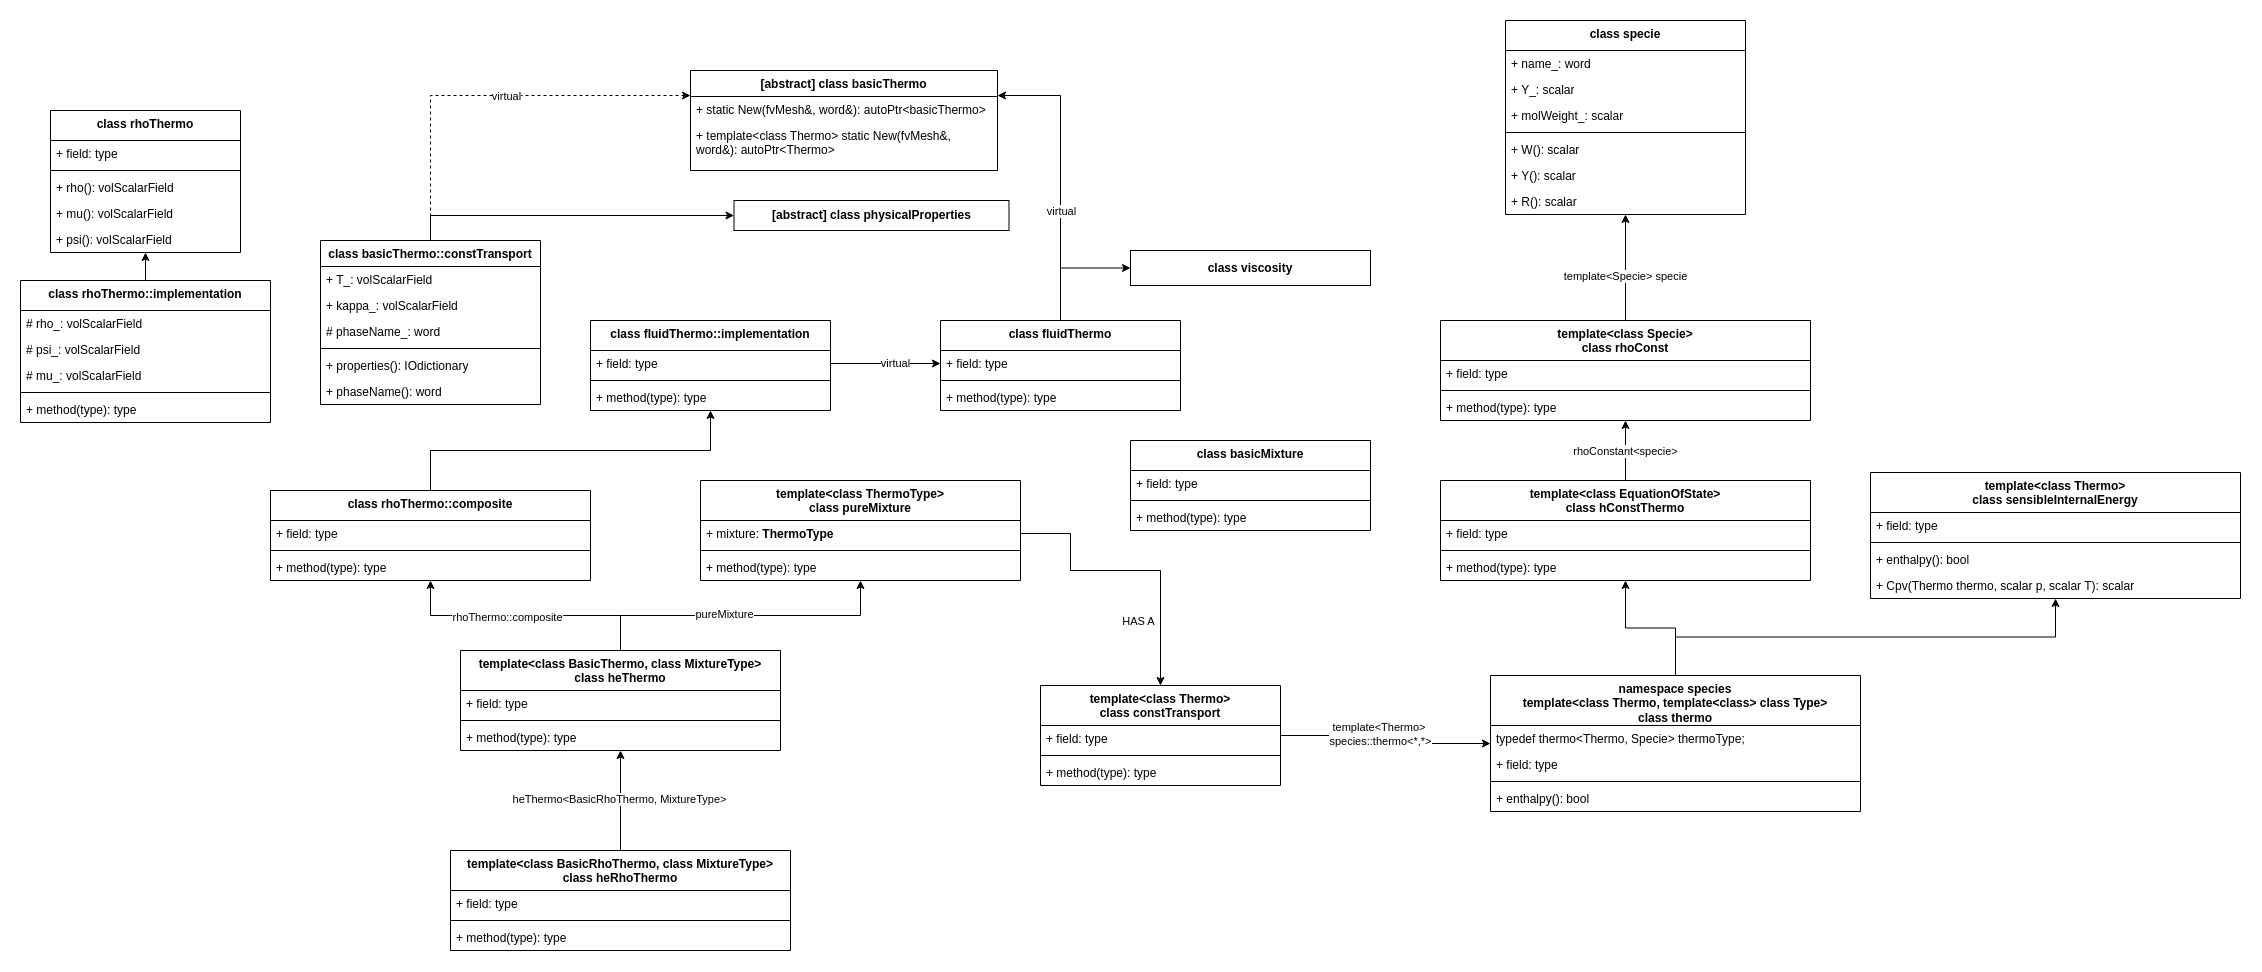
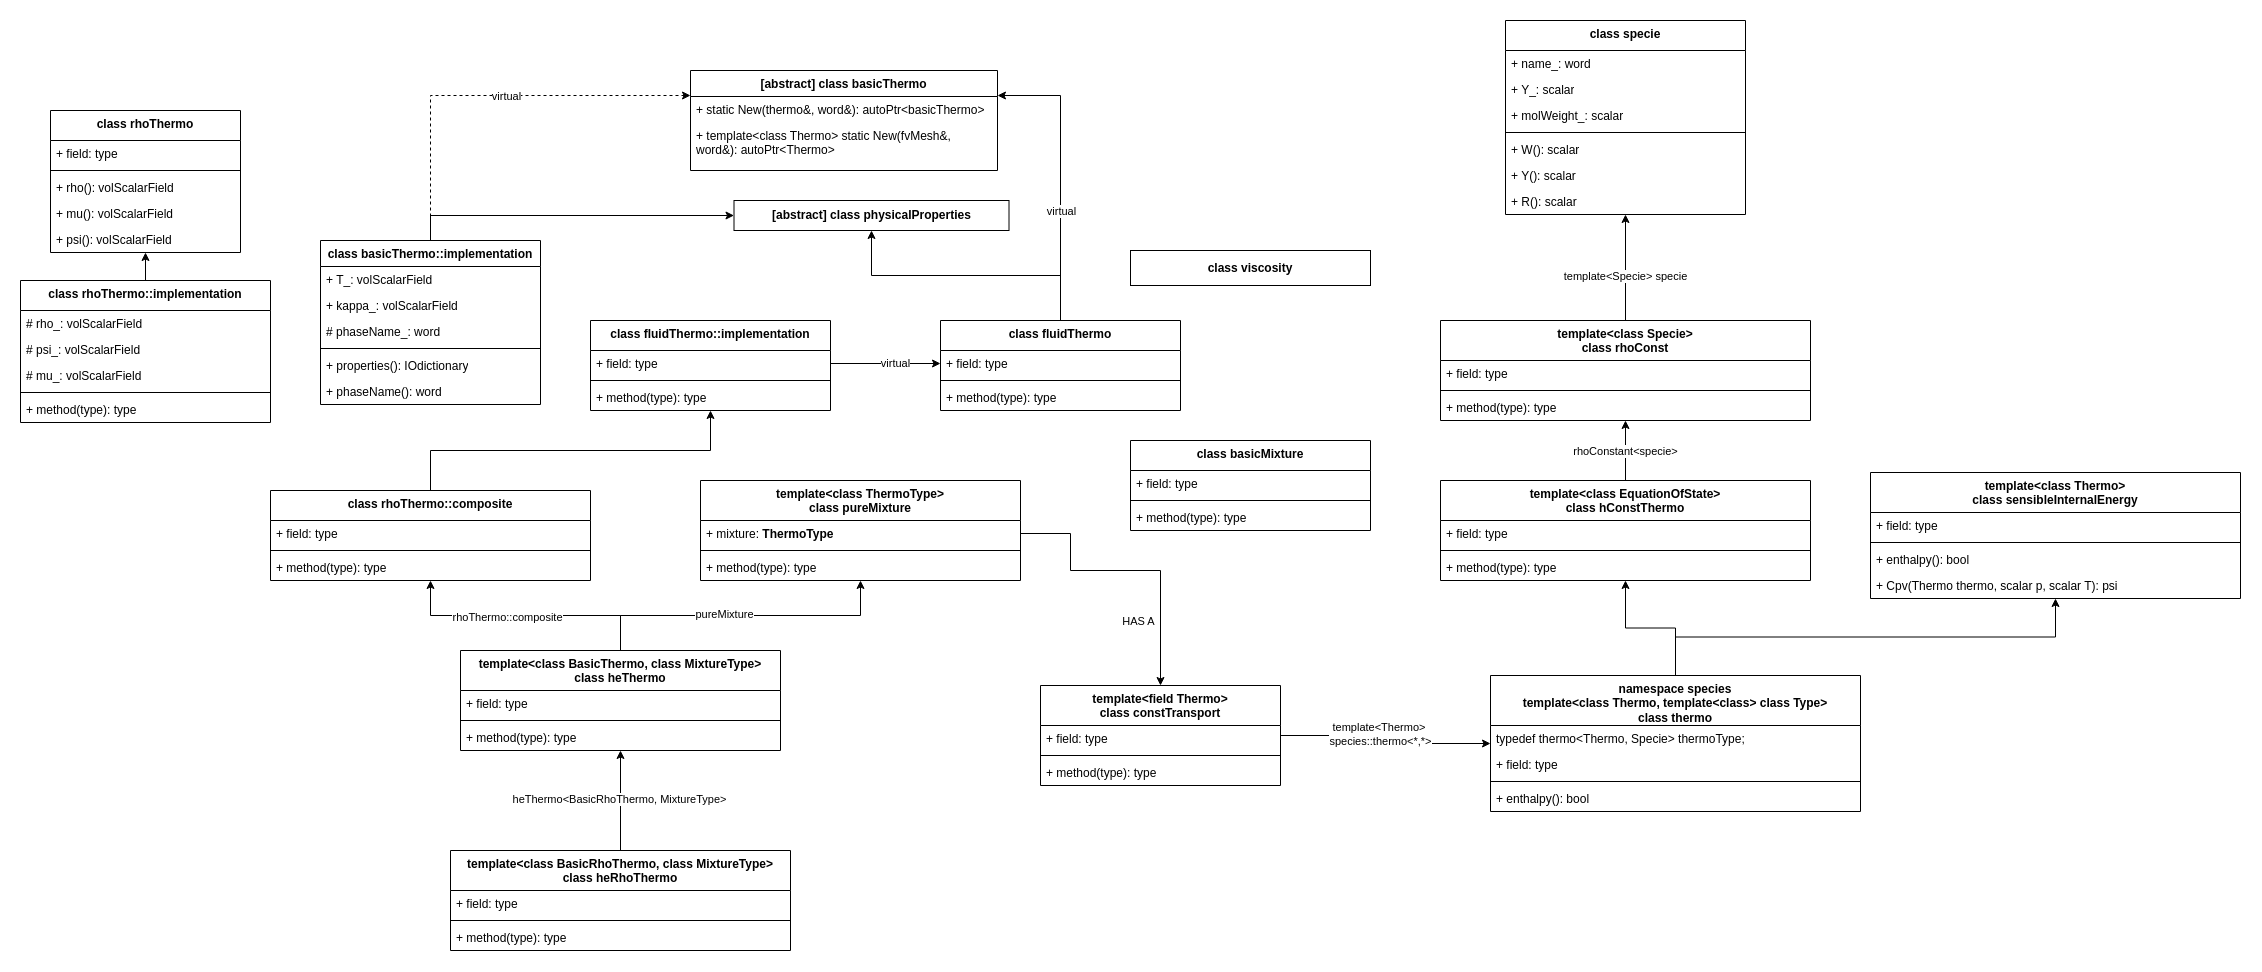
(845, 118) -> (845, 118)
(431, 255) -> (431, 255)
(1093, 268) -> (947, 276)
(2018, 587) -> (2007, 587)
(1161, 707) -> (1161, 707)
